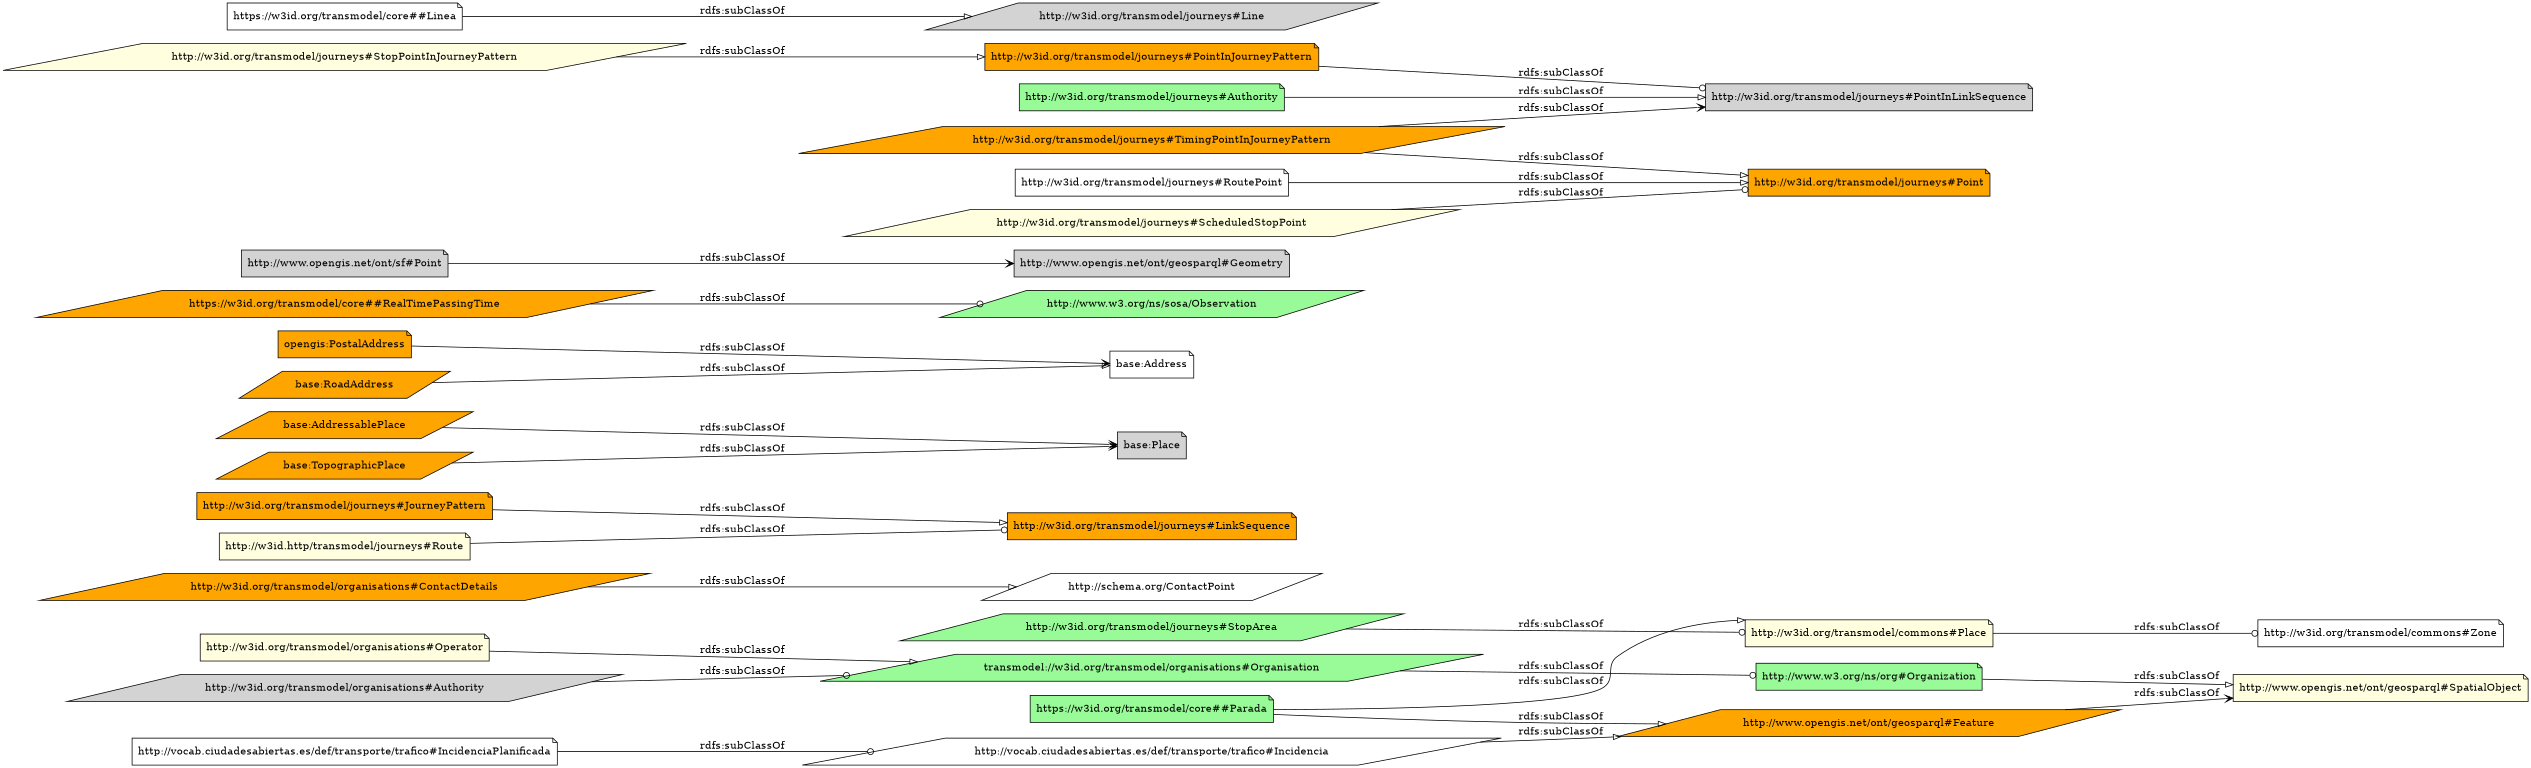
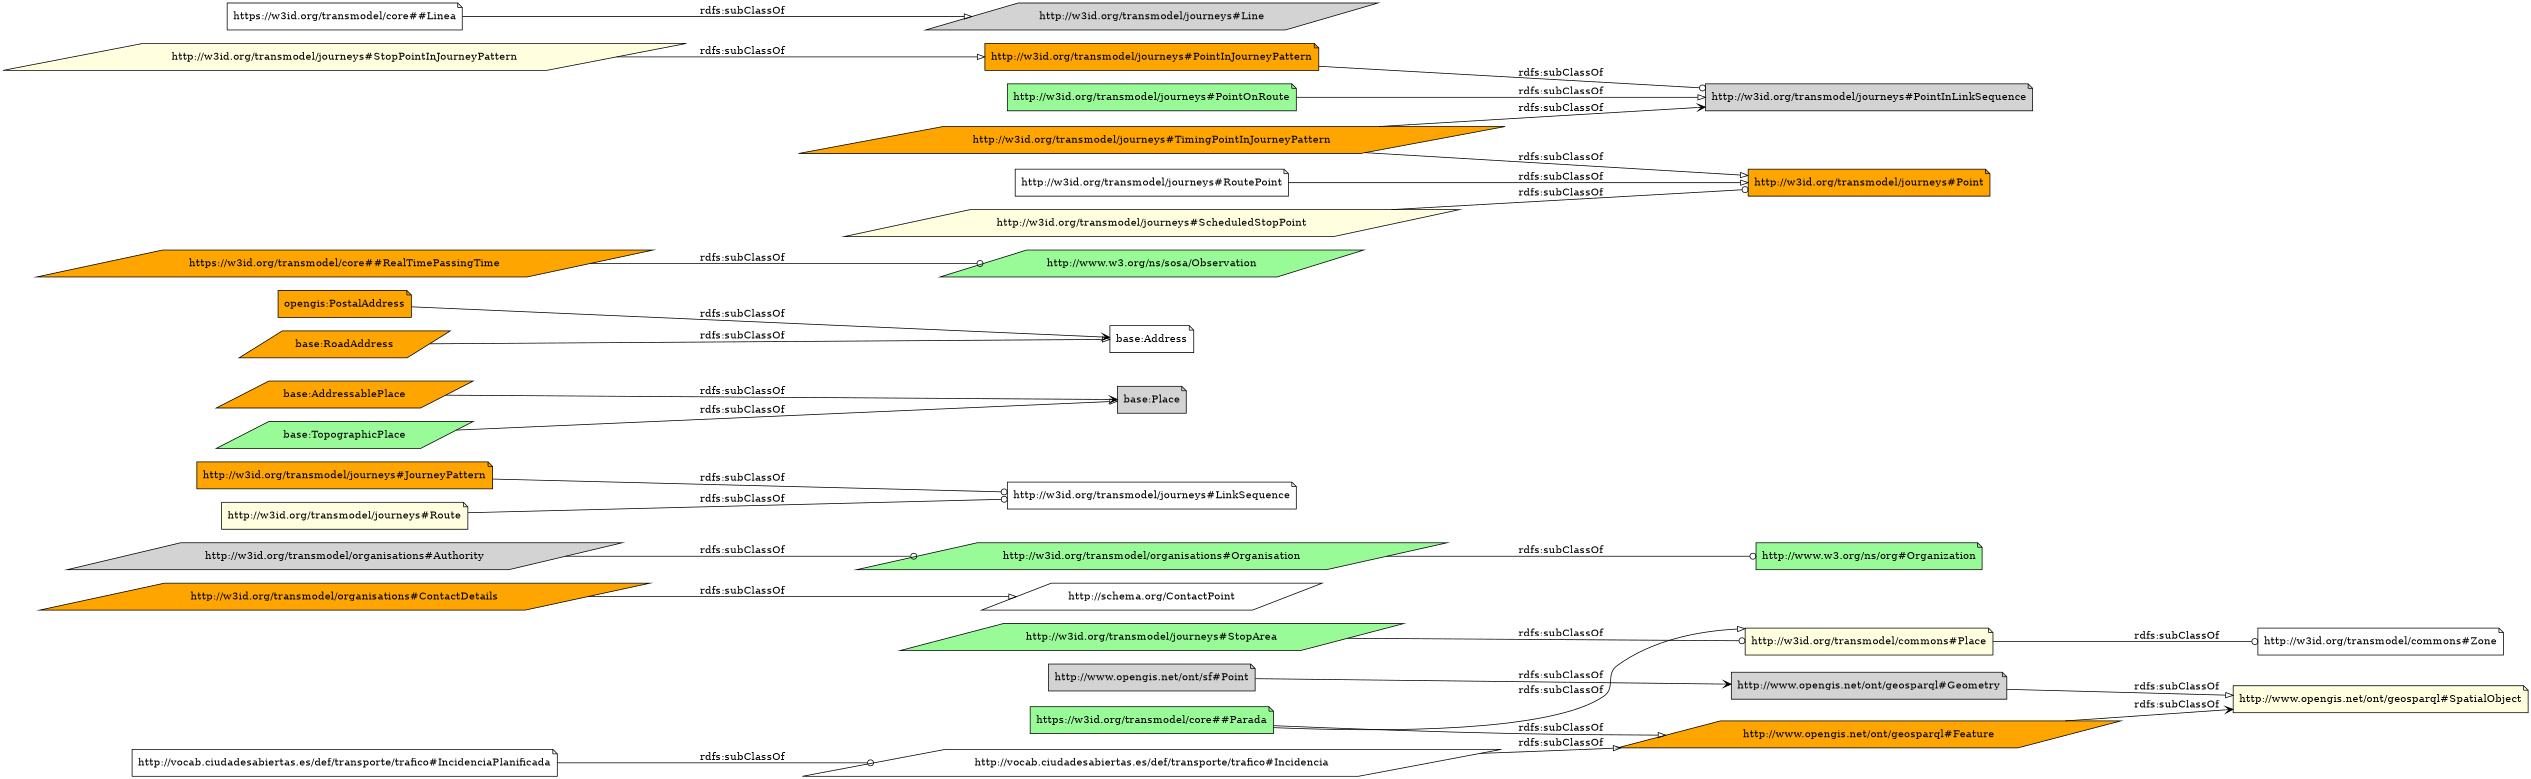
(1152, 97) -> (1152, 97)
(781, 455) -> (783, 416)
(345, 466) -> (345, 435)
(746, 516) -> (747, 485)
(1152, 526) -> (1152, 496)
(345, 546) -> (345, 516)
(345, 648) -> none
(1152, 668) -> (1152, 556)
(2104, 682) -> (2116, 692)
